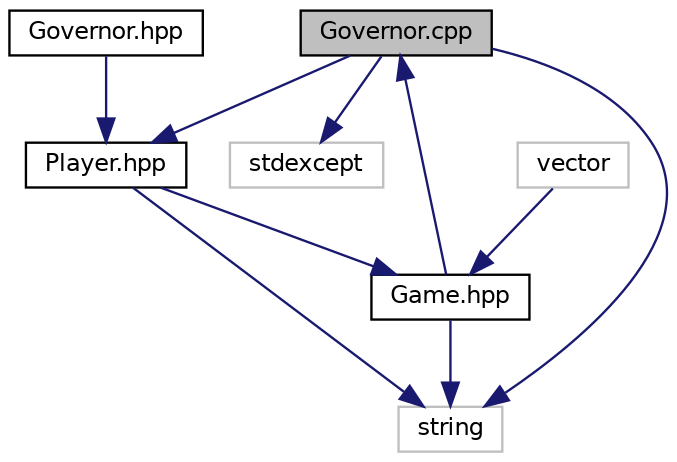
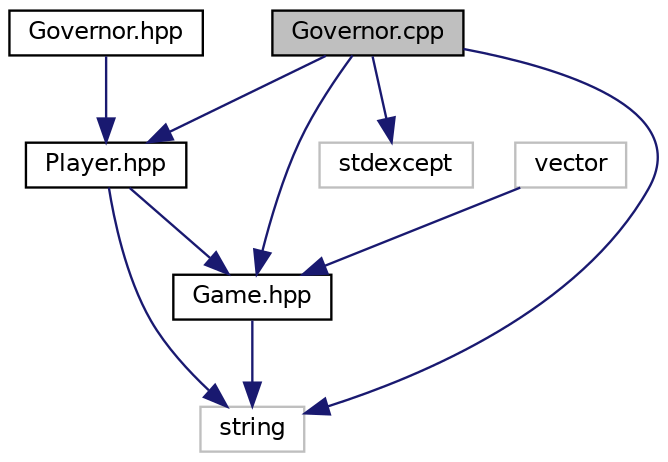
(426, 177) -> (297, 148)
